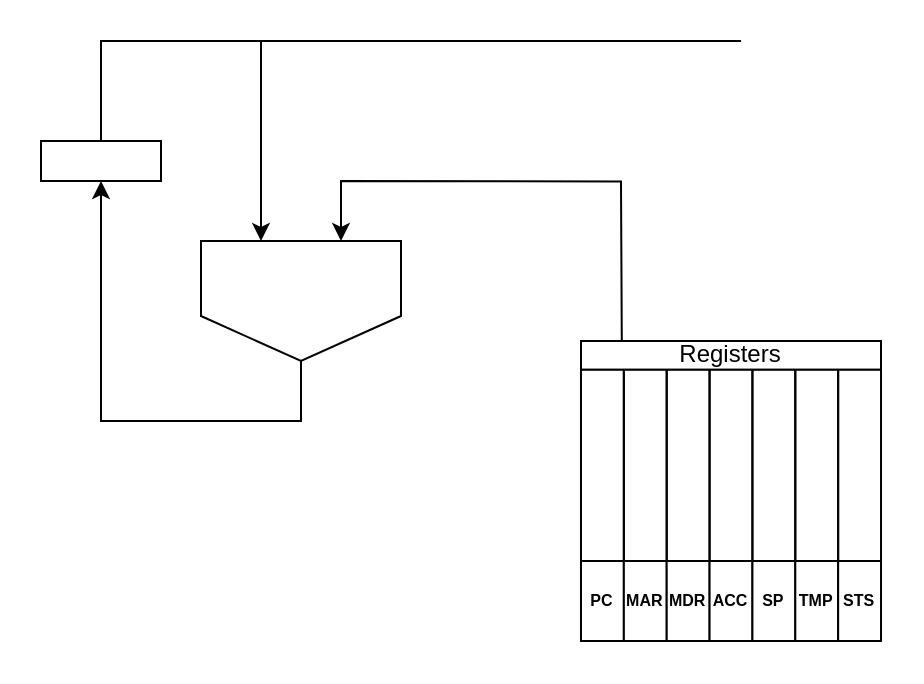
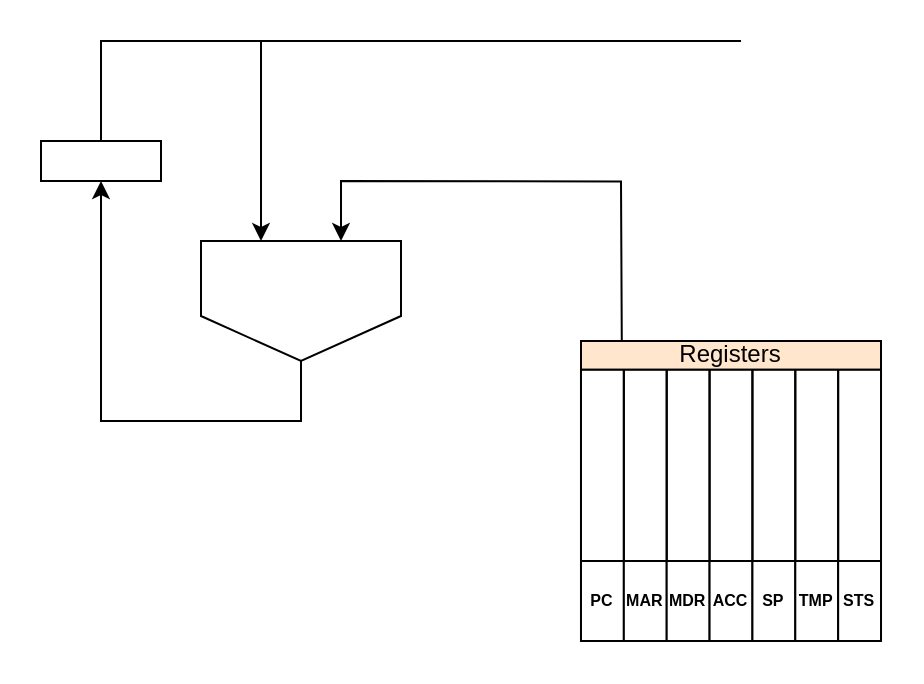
(731, 355) -> (731, 355)
